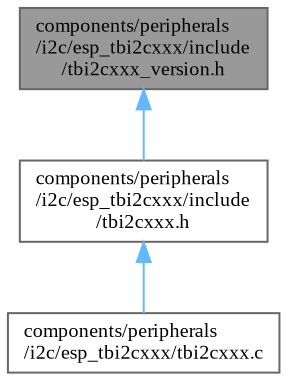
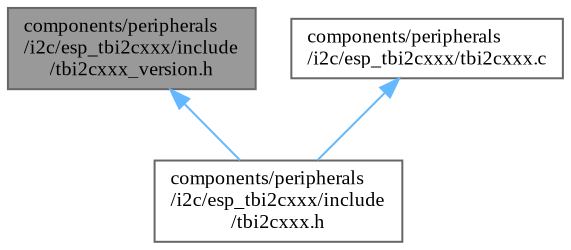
(144, 288) -> (351, 127)
